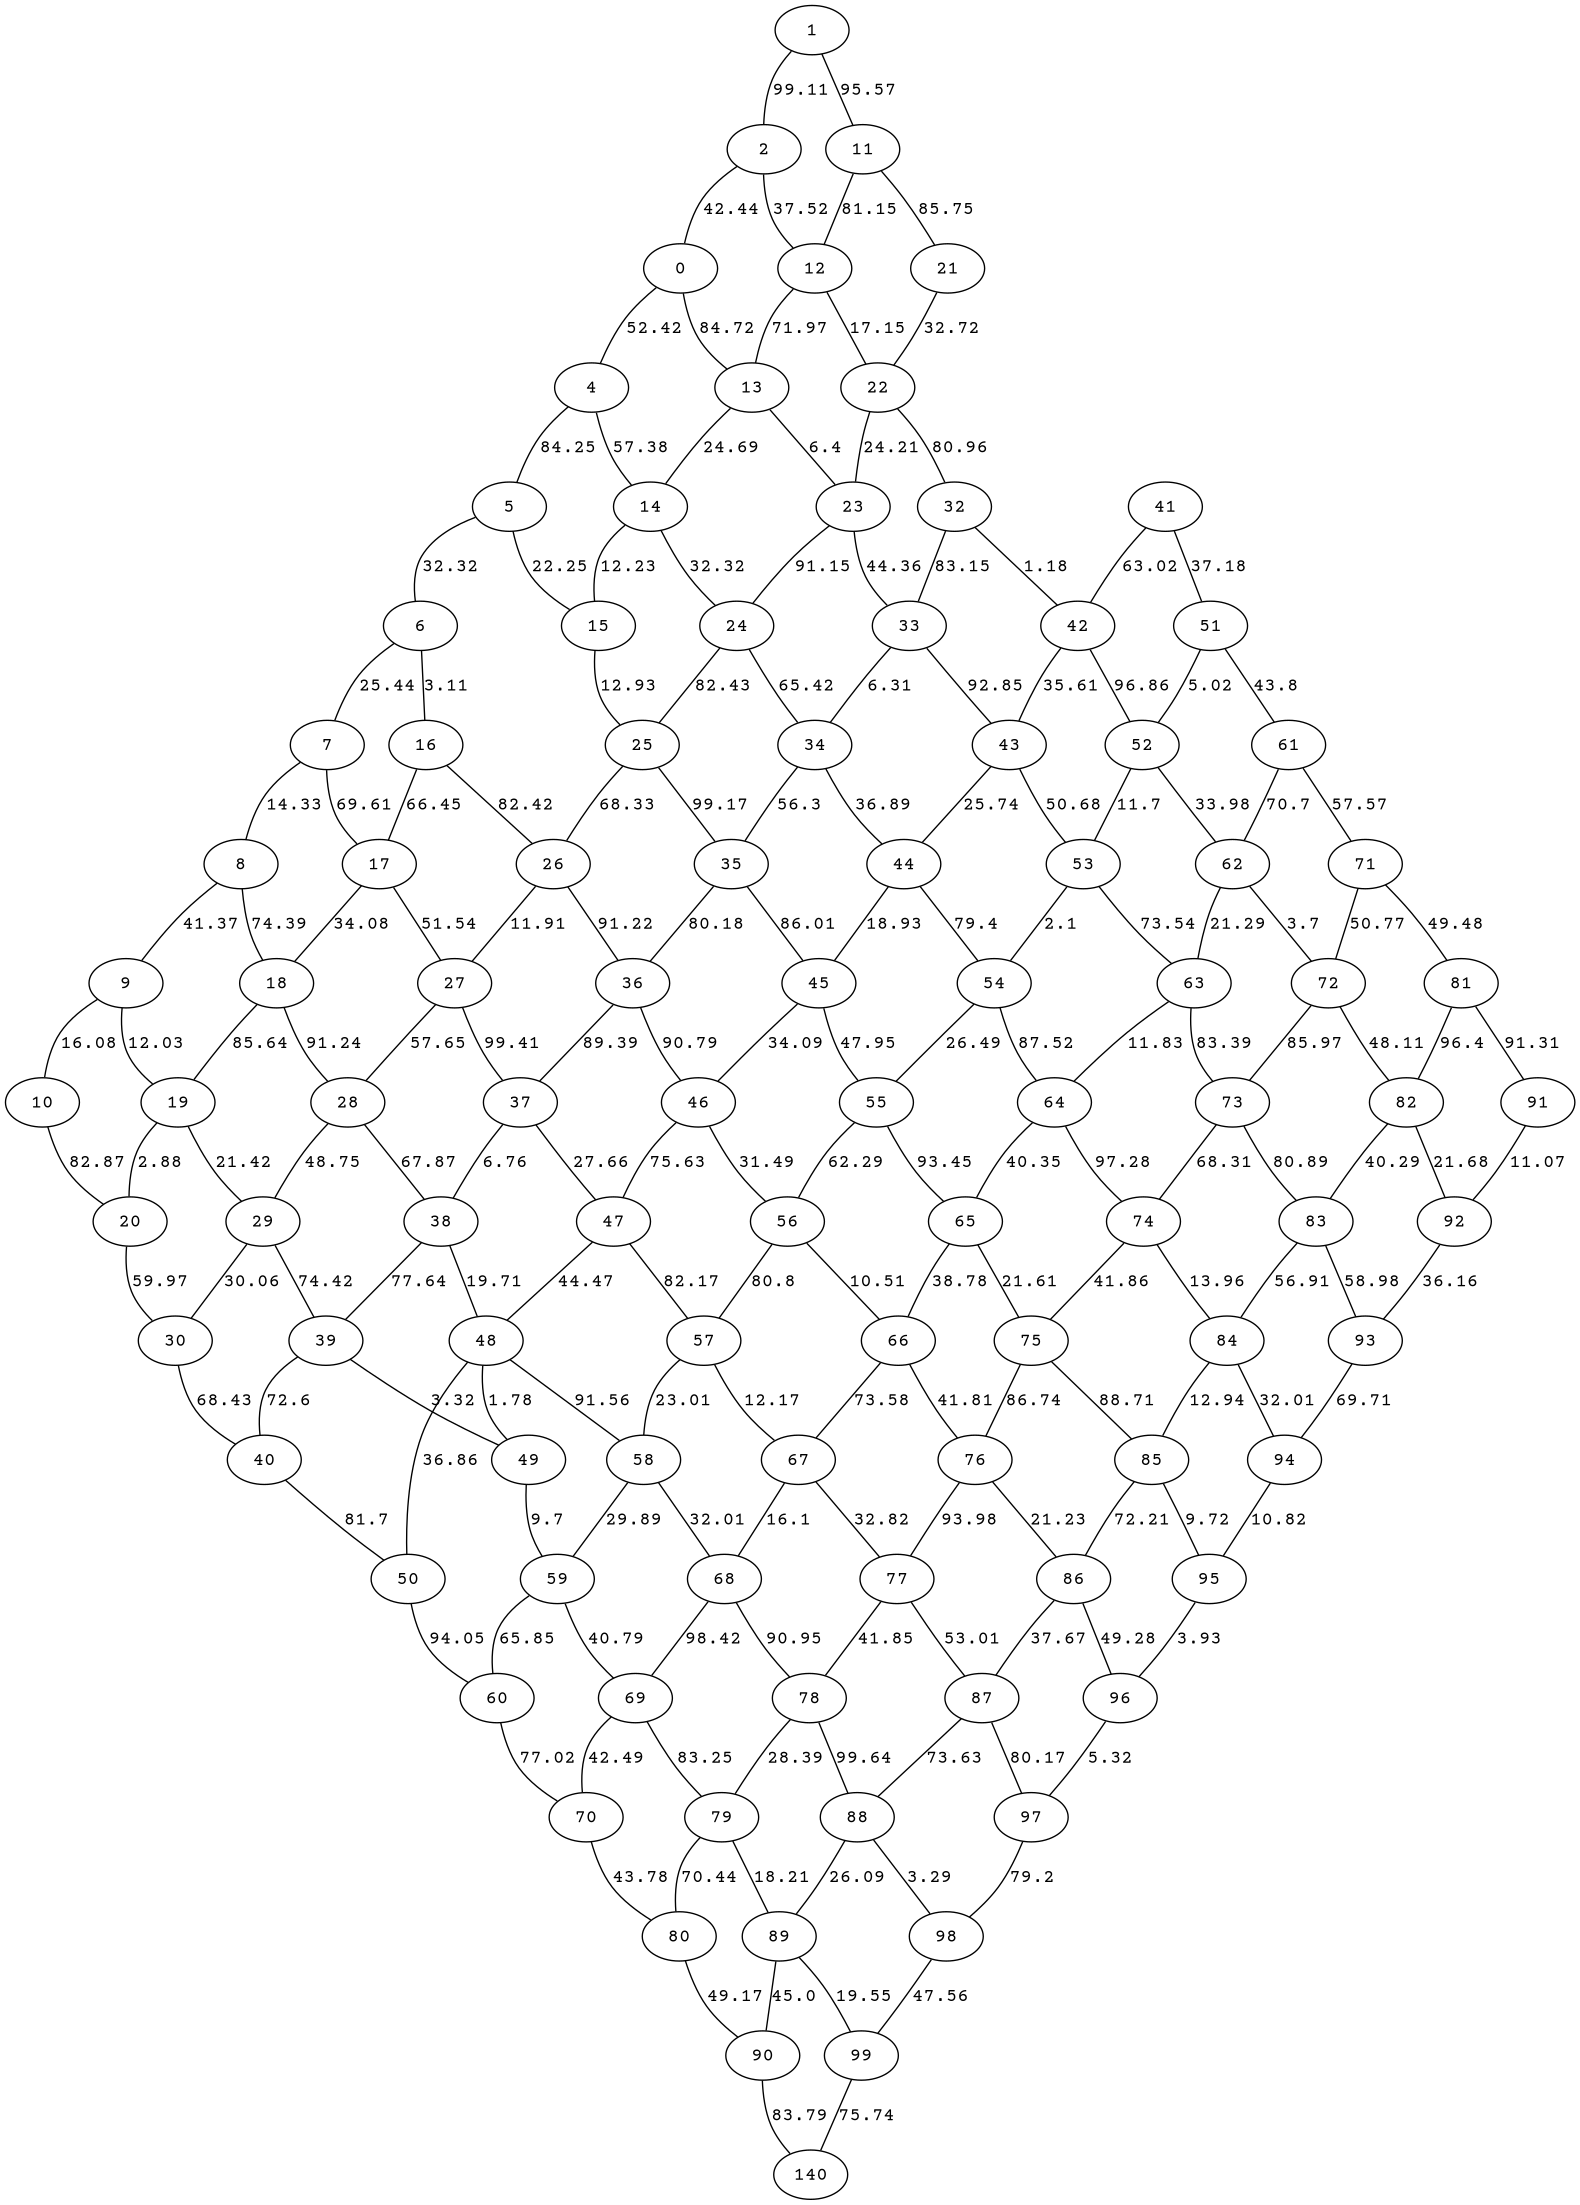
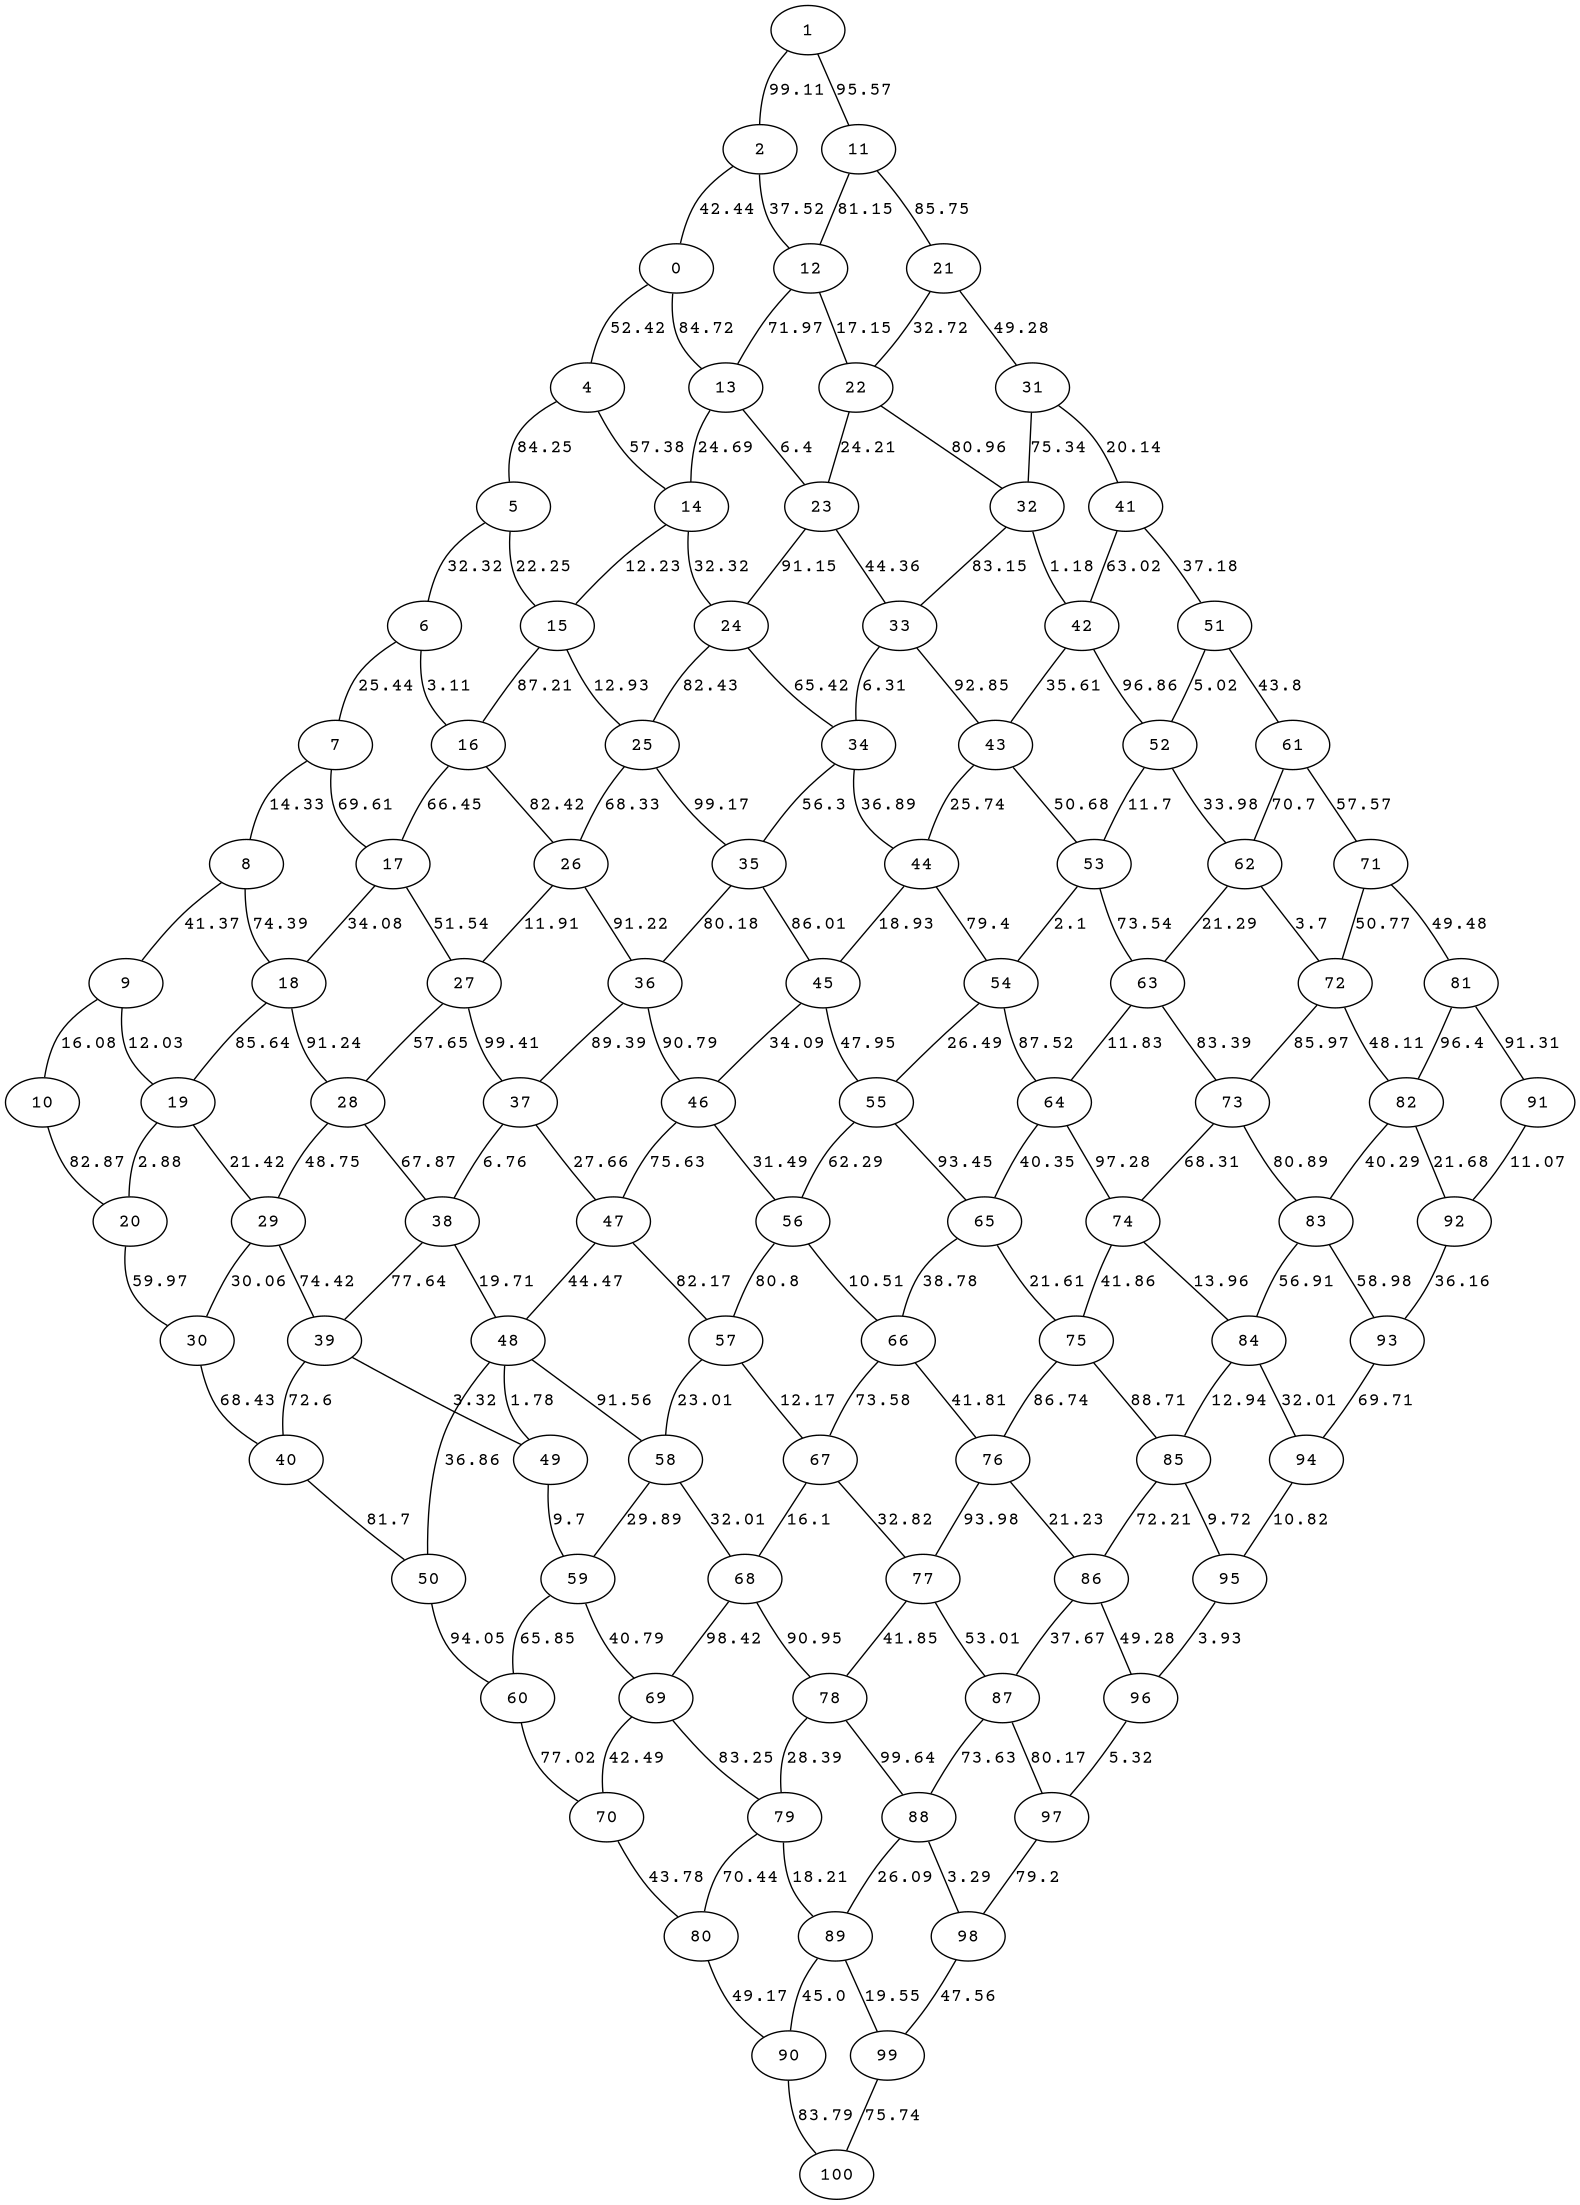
none -> (1033, 388)
none -> (510, 684)
(811, 2175) -> (837, 2175)
